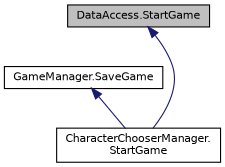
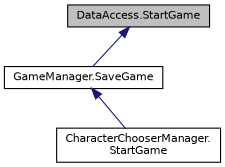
(174, 82) -> (107, 51)
